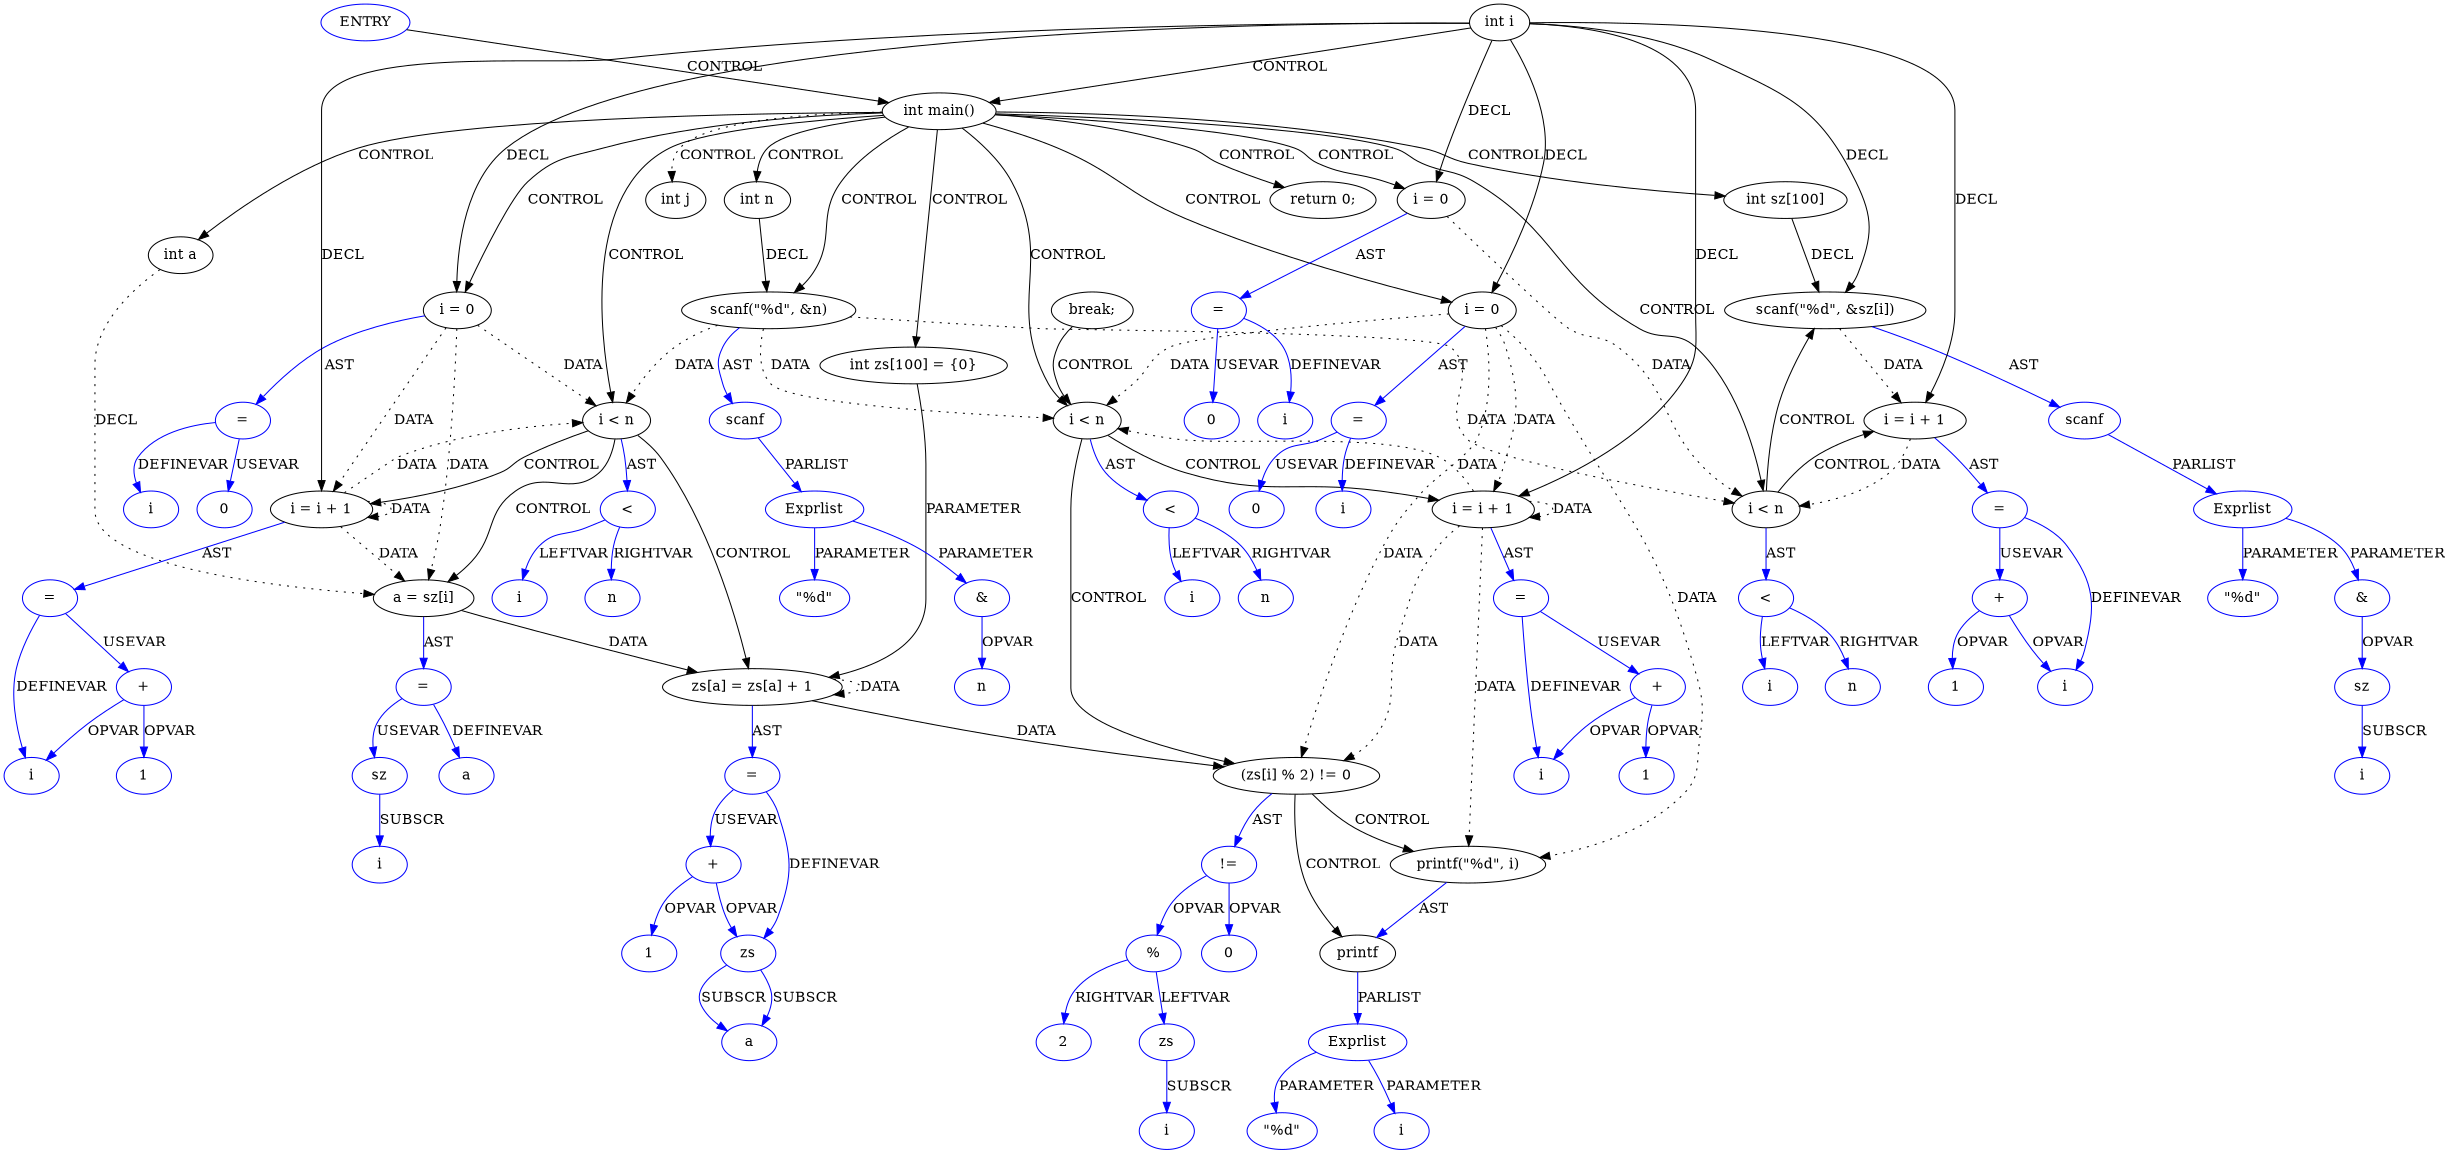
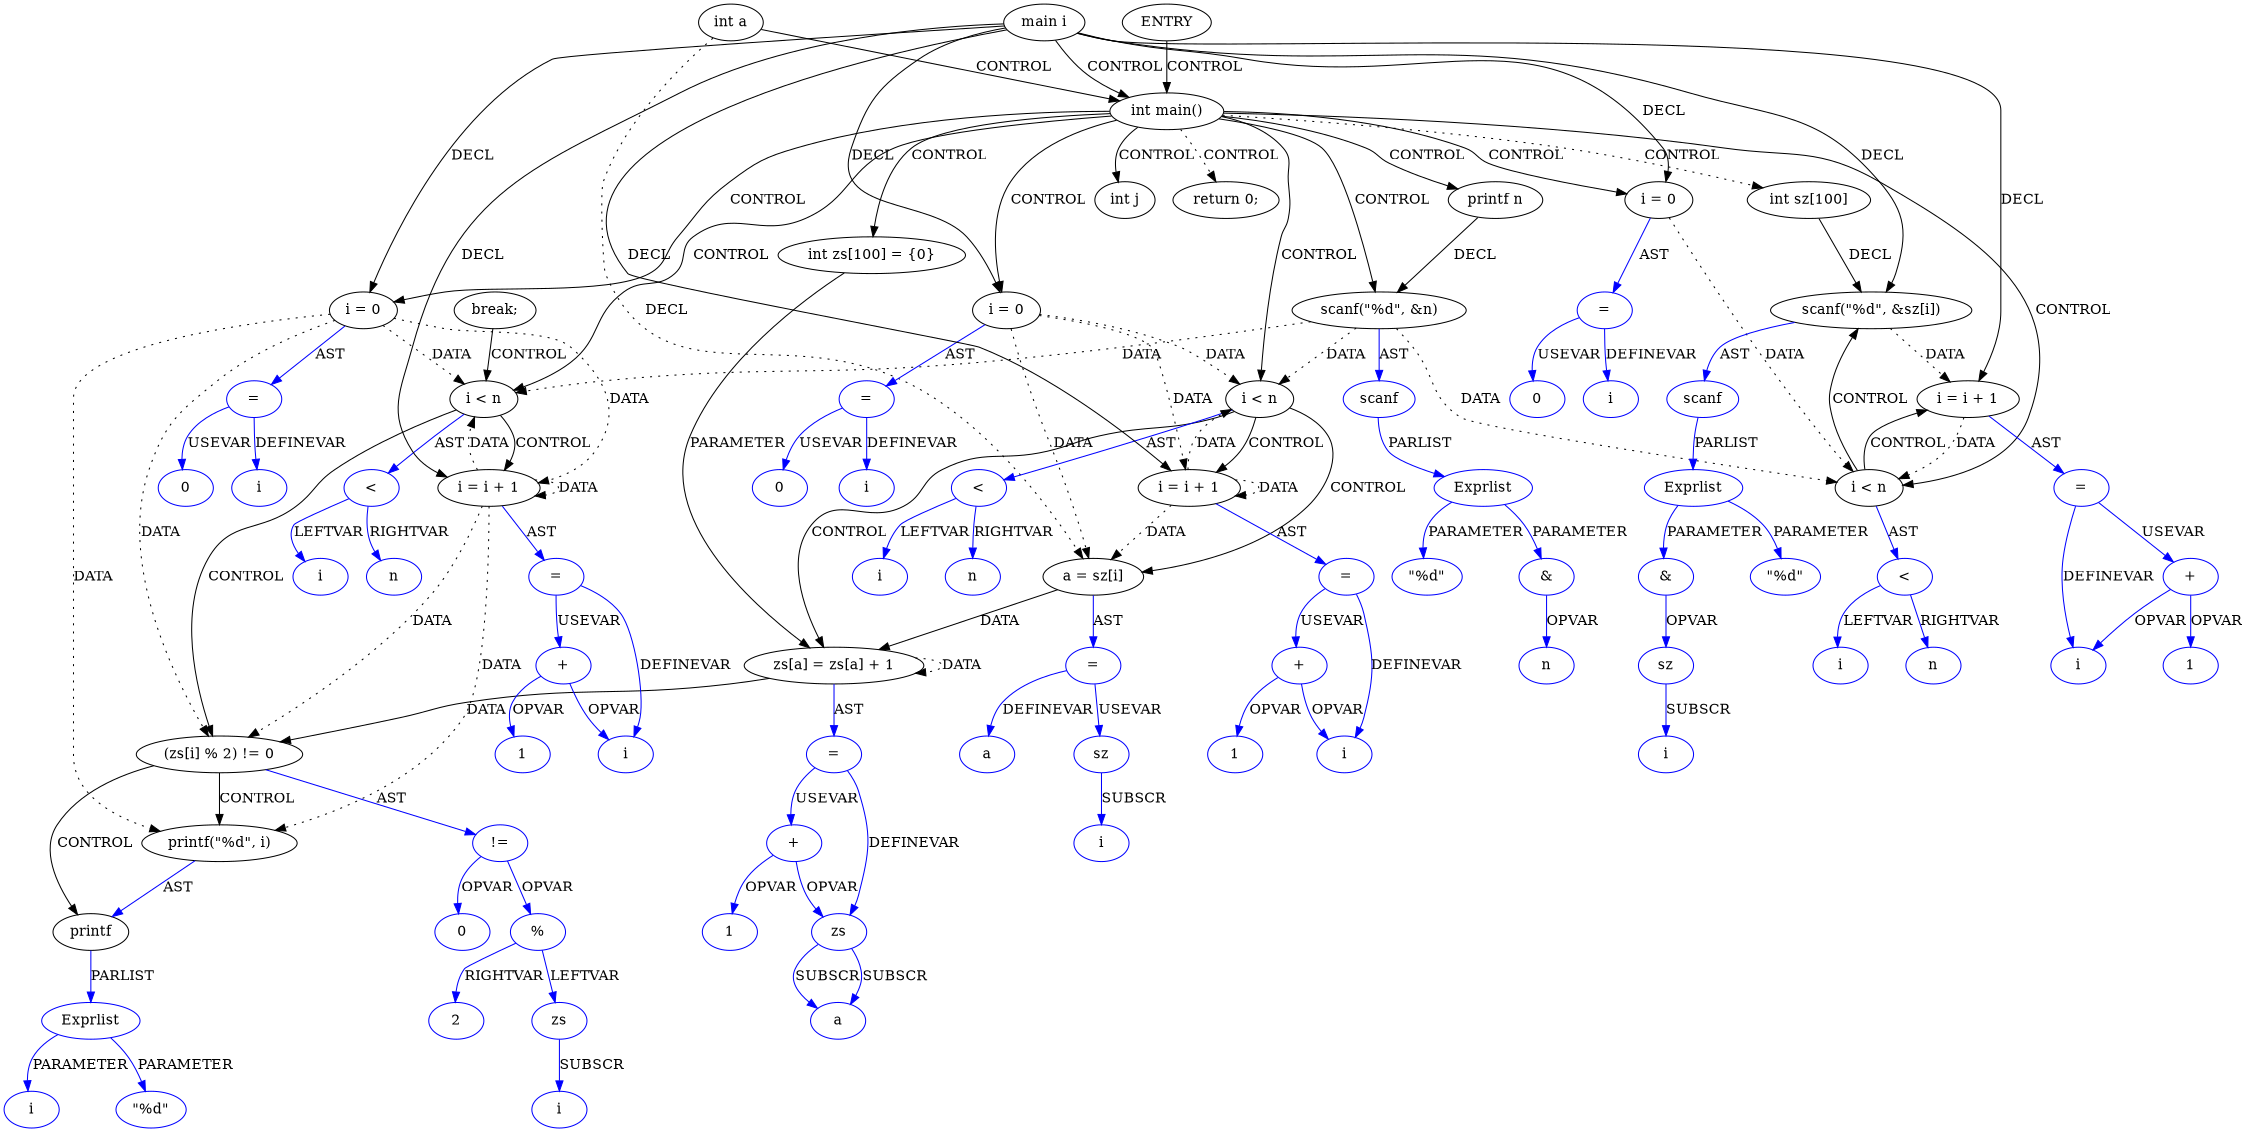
(365, 22) -> (1167, 22)
(1500, 22) -> (1044, 22)
(766, 120) -> (1120, 146)
(532, 124) -> (935, 64)
(1139, 134) -> (1196, 151)
(1411, 146) -> (1489, 138)
(757, 200) -> (1496, 200)
